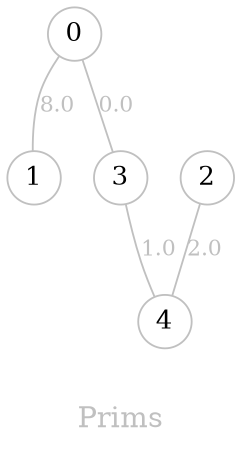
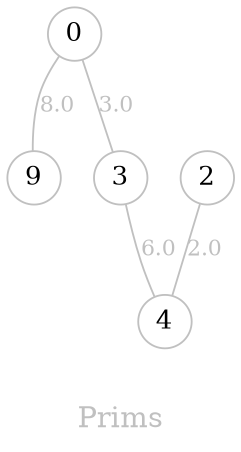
(116, 106) -> (116, 106)
(34, 178) -> (34, 178)
(159, 250) -> (159, 250)
